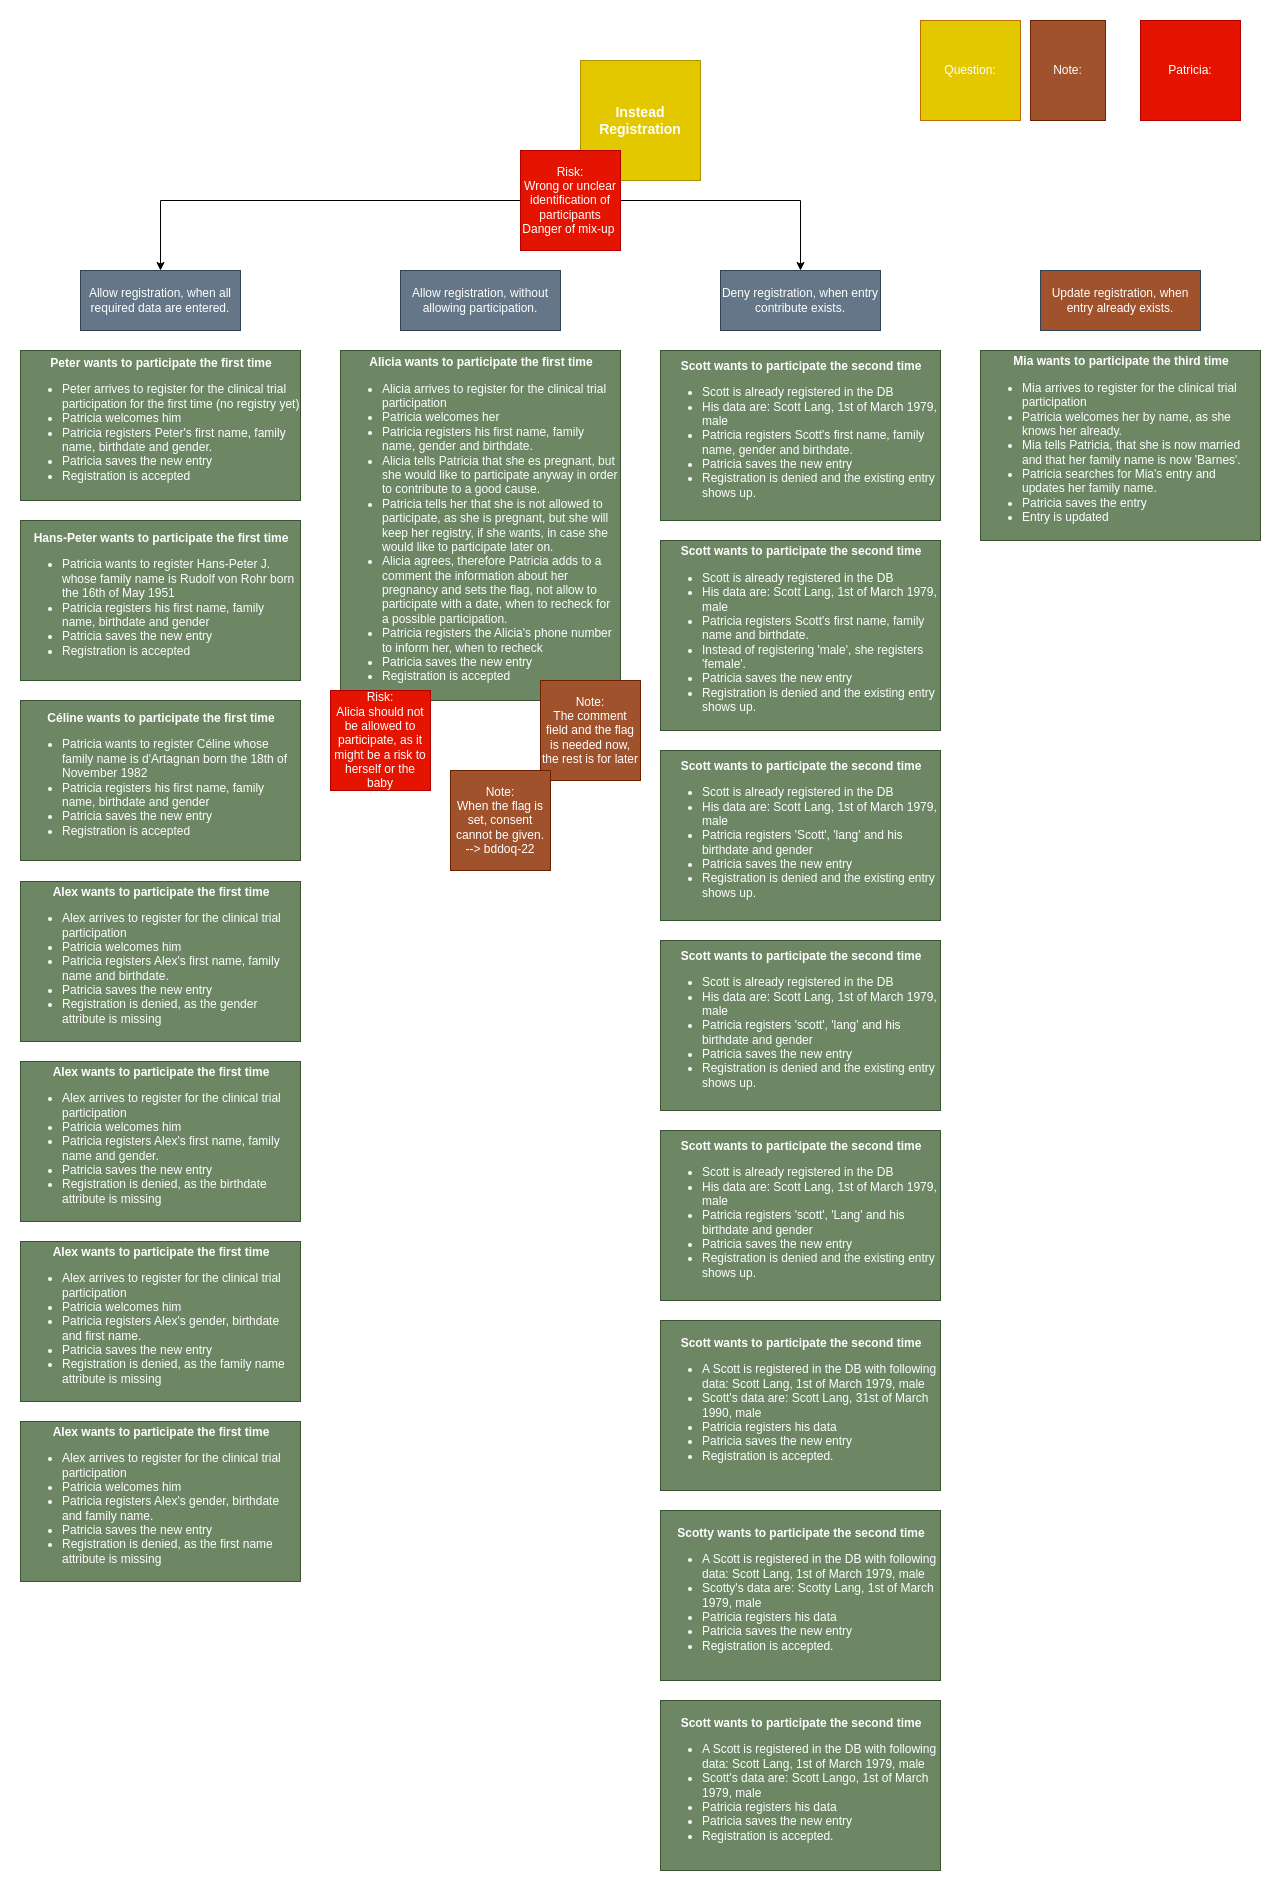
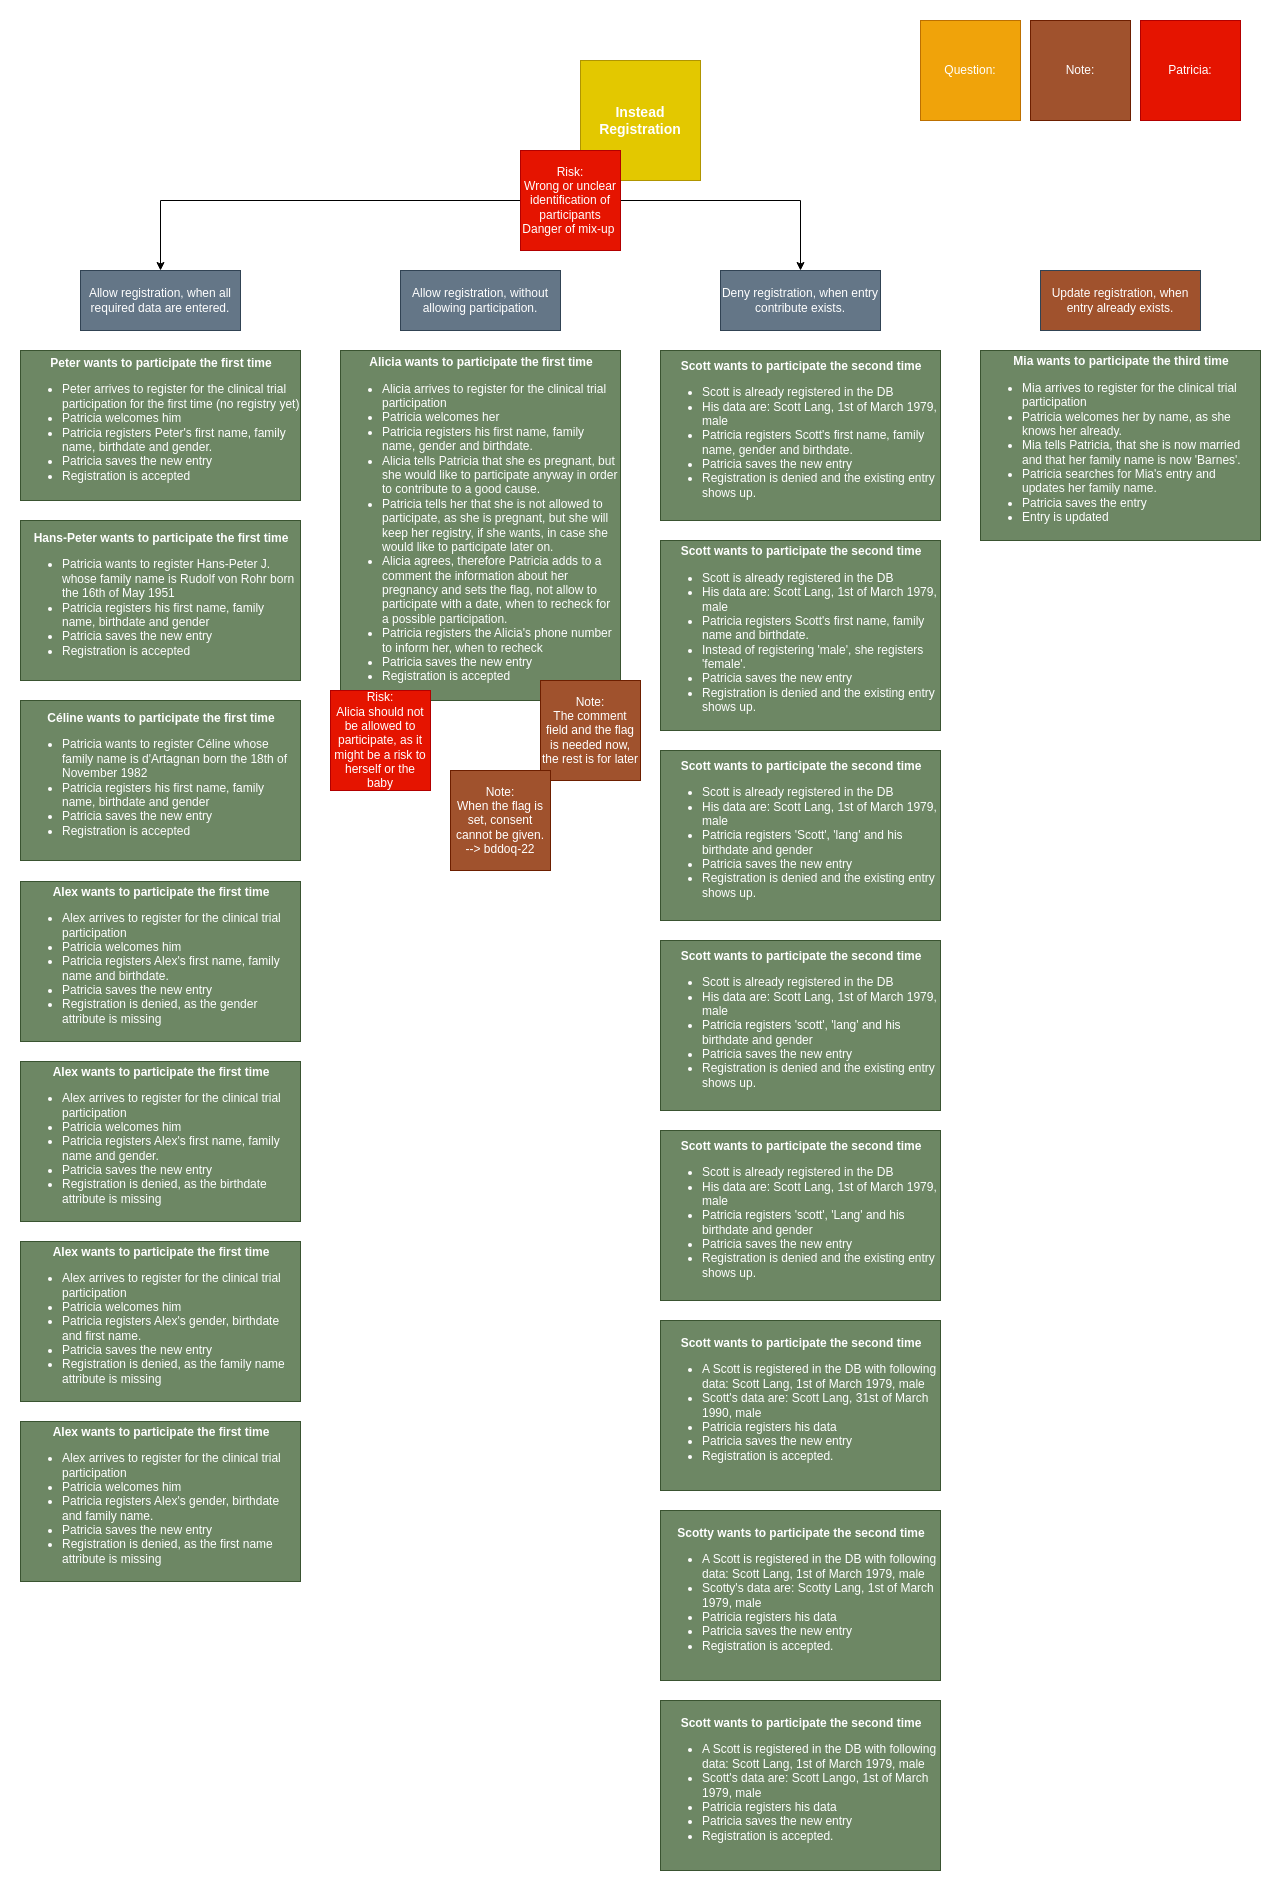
(971, 71) -> (971, 71)
(1068, 71) -> (1081, 71)
